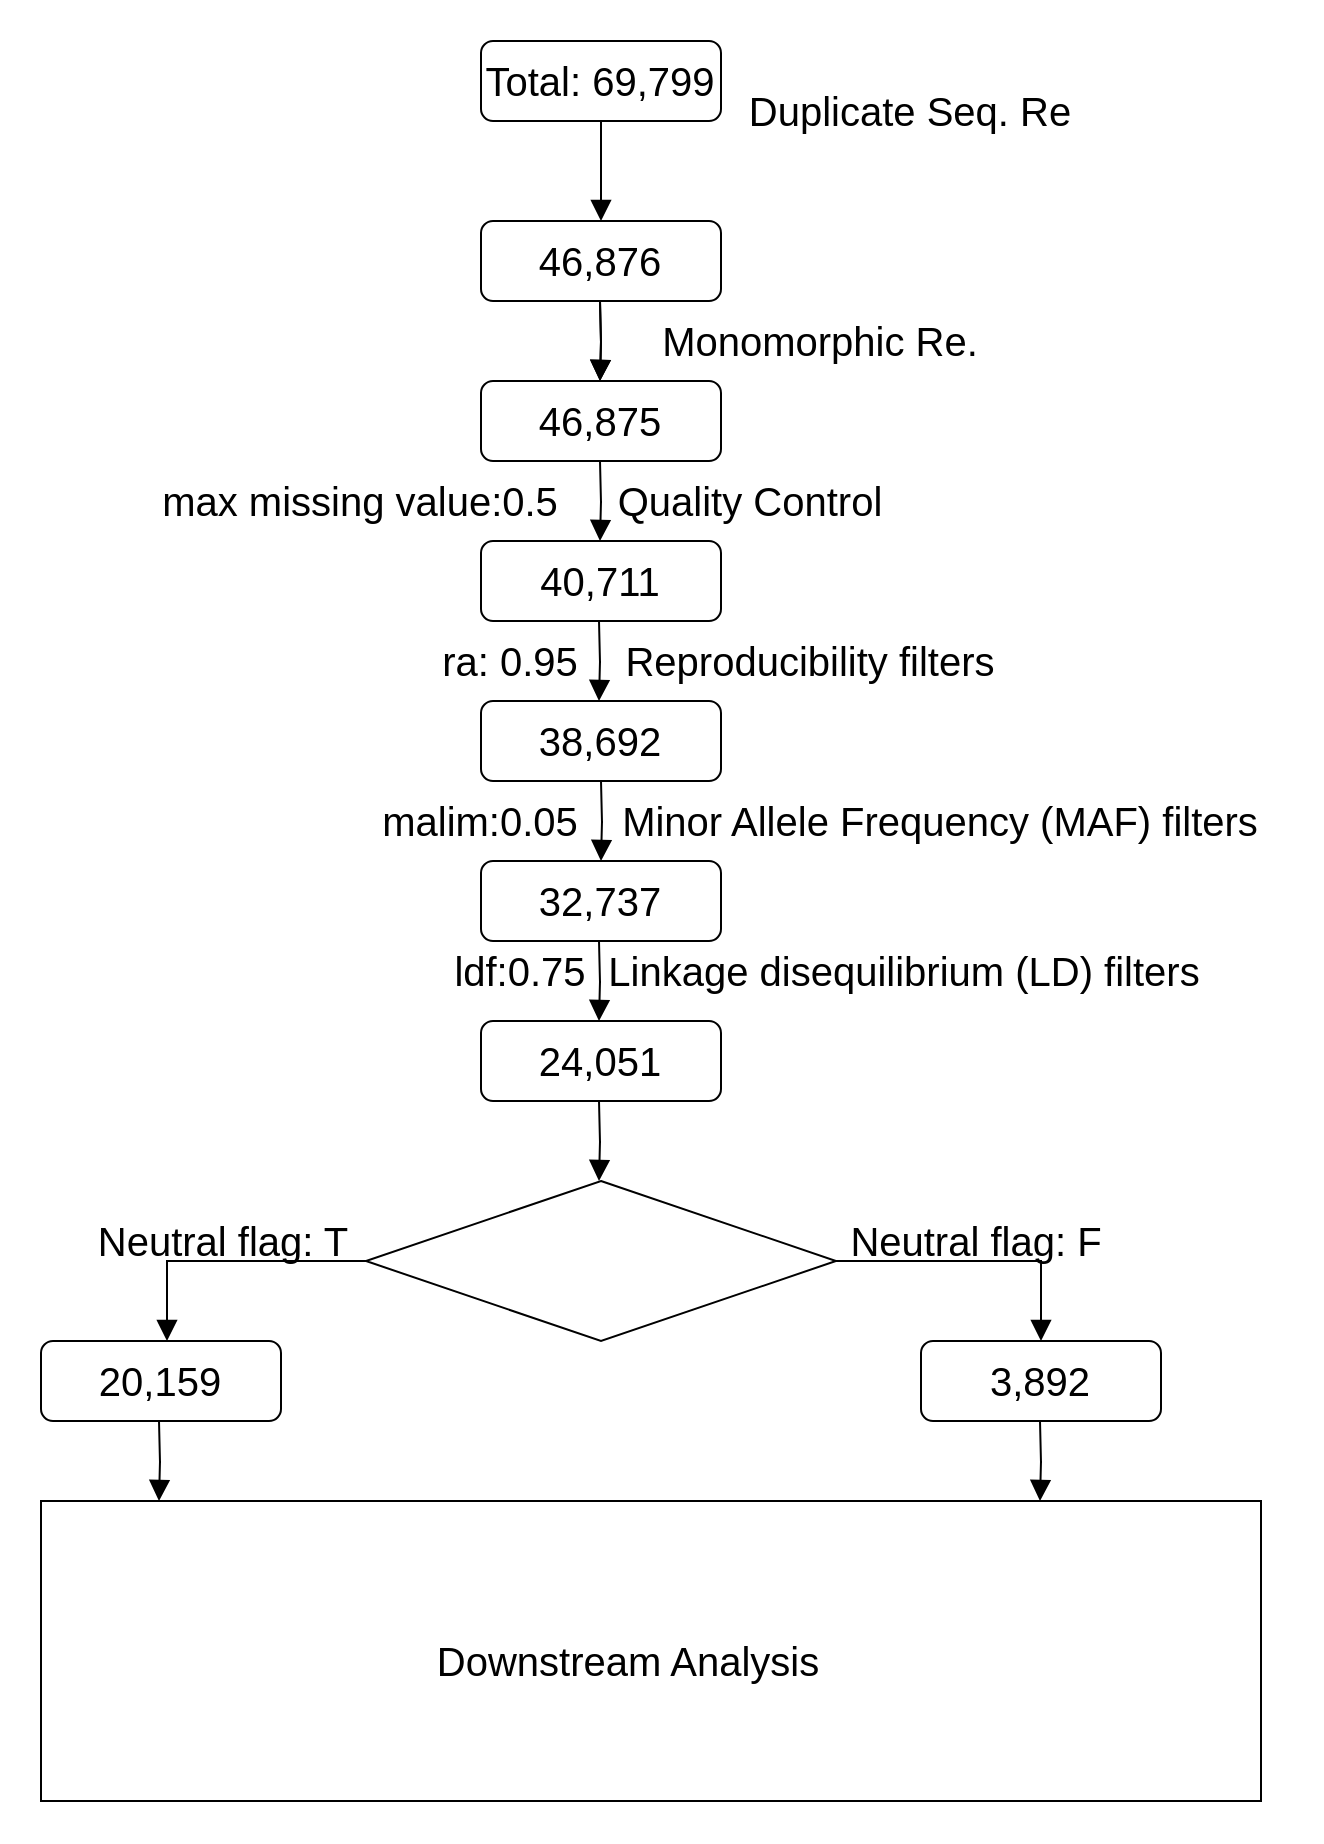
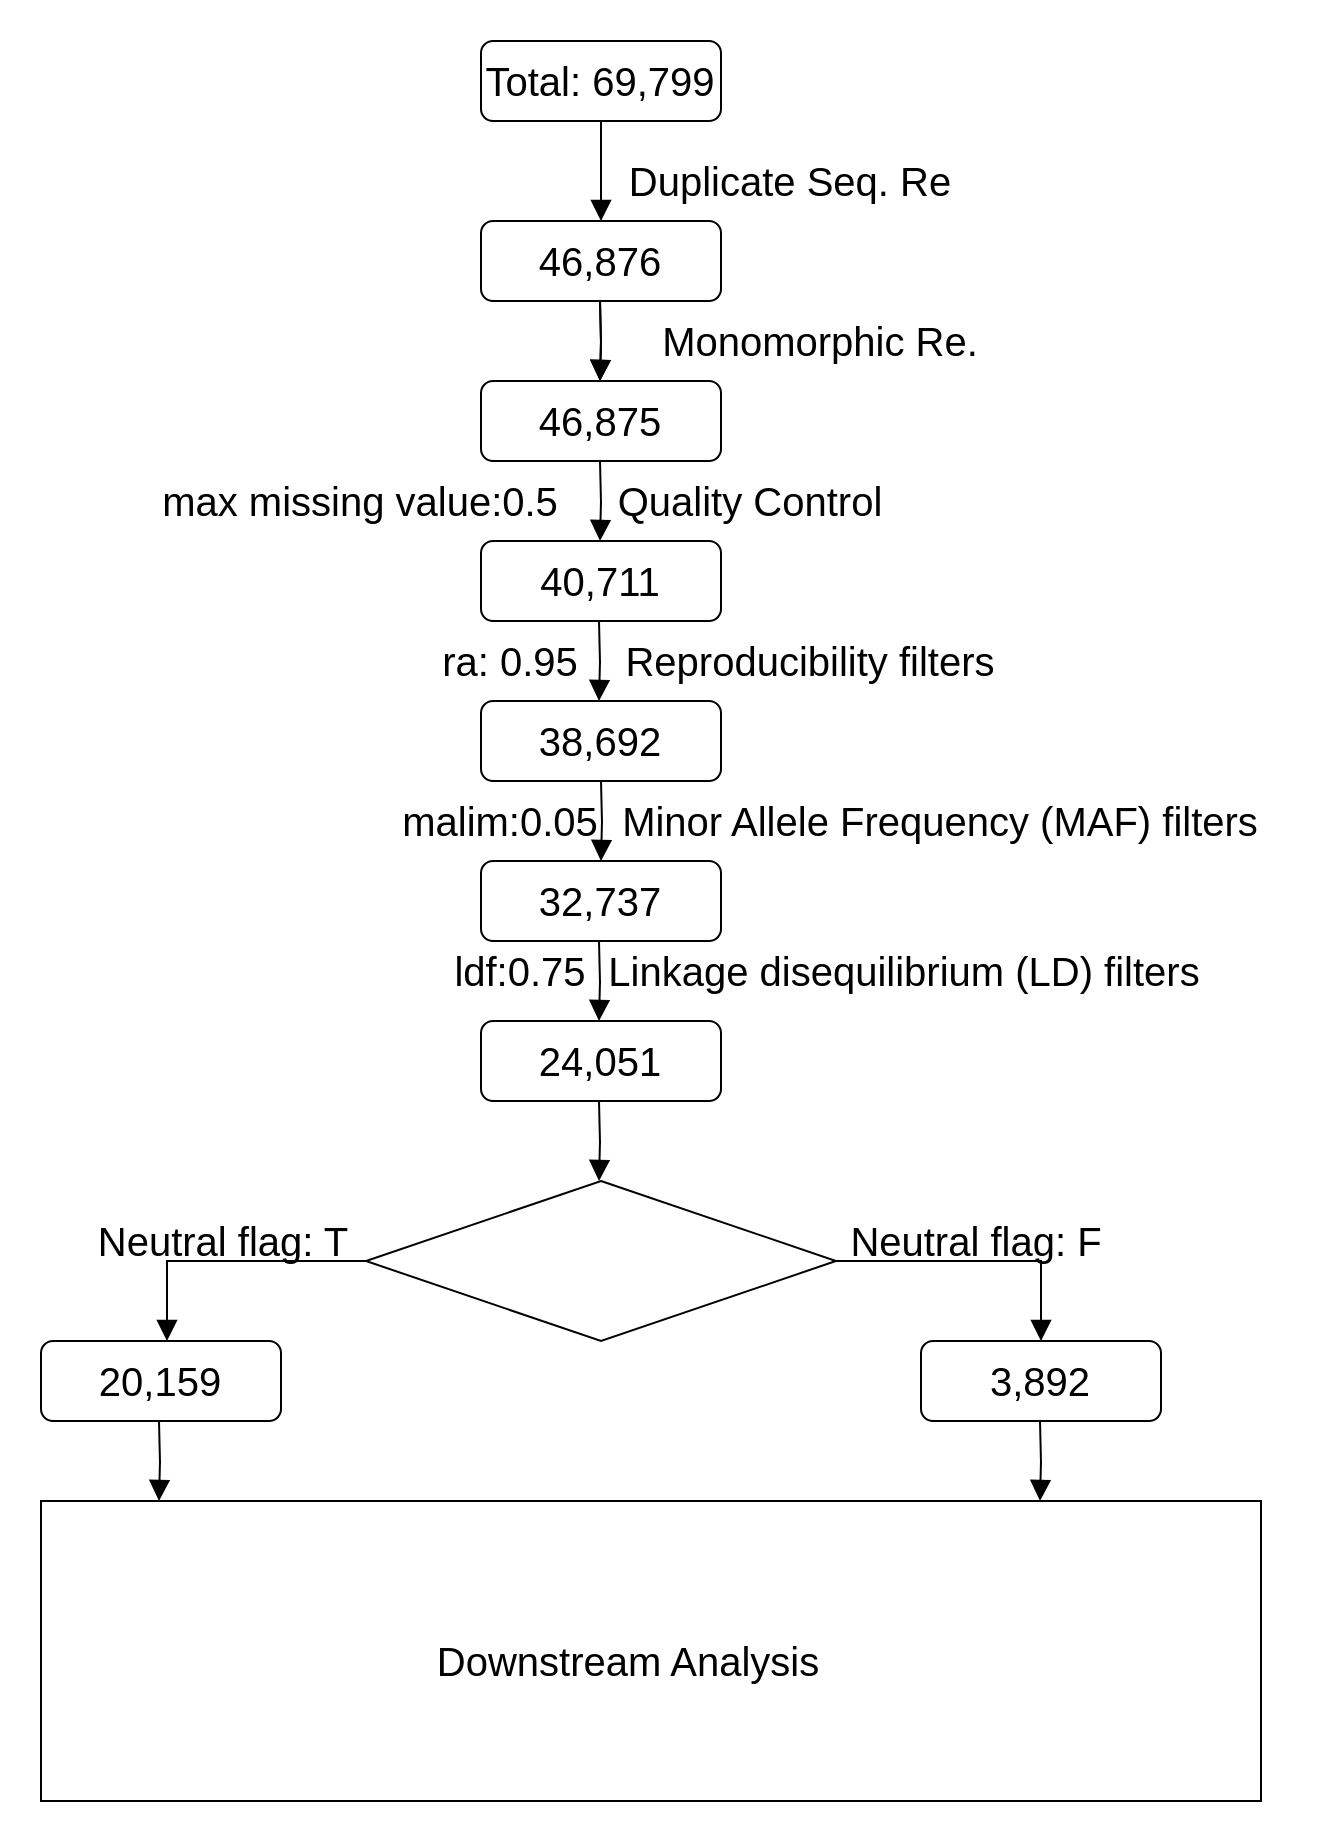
(911, 111) -> (791, 181)
(481, 821) -> (501, 821)
